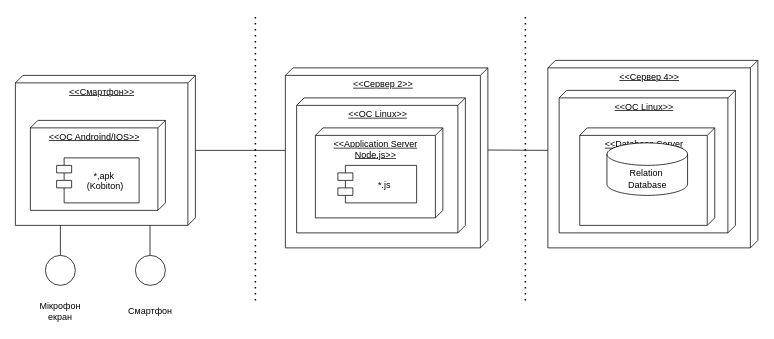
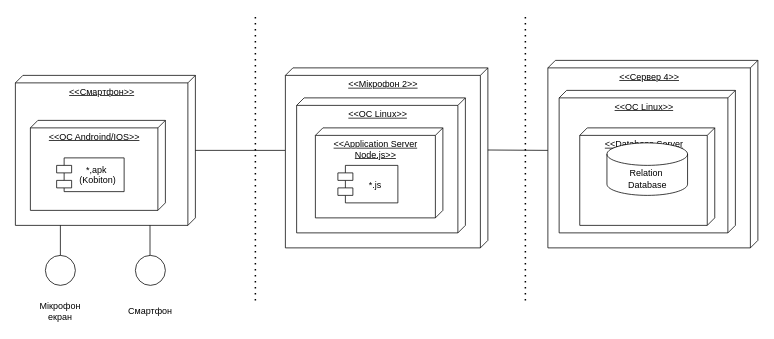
(383, 85) -> (383, 85)
(98, 180) -> (90, 175)
(377, 184) -> (368, 184)
